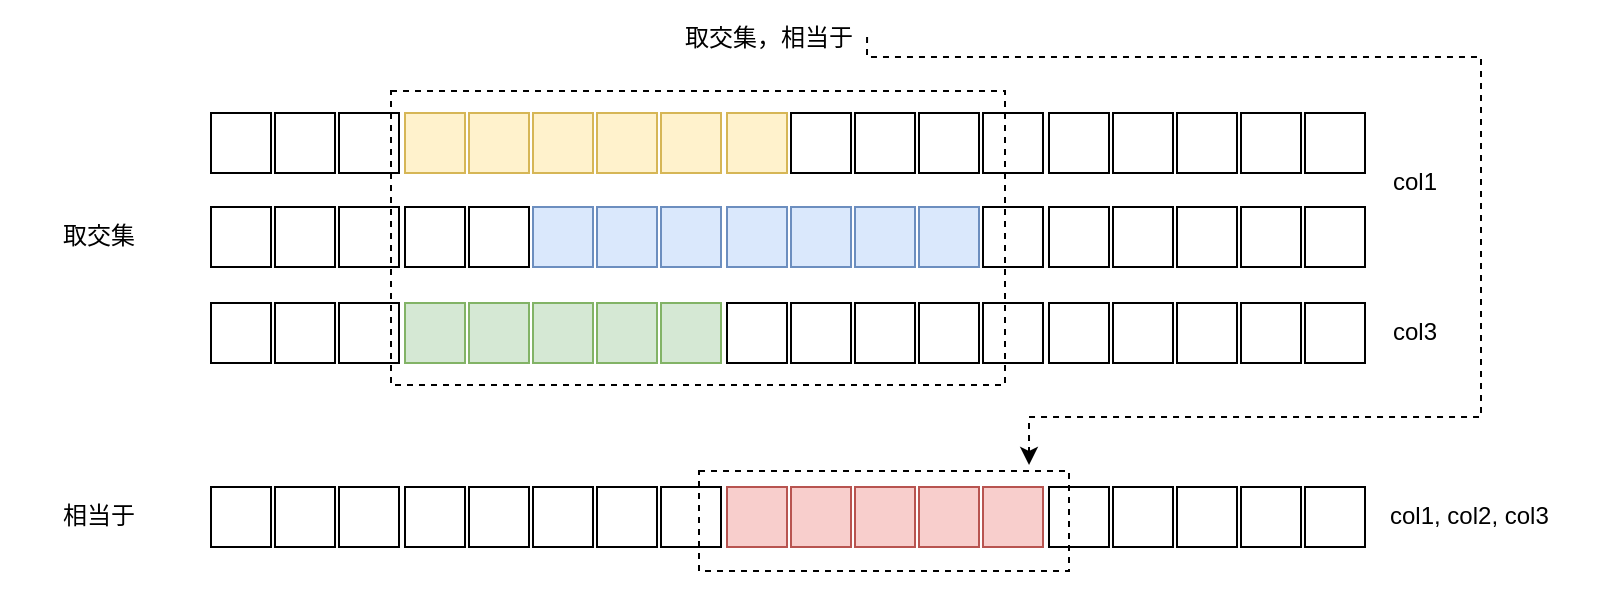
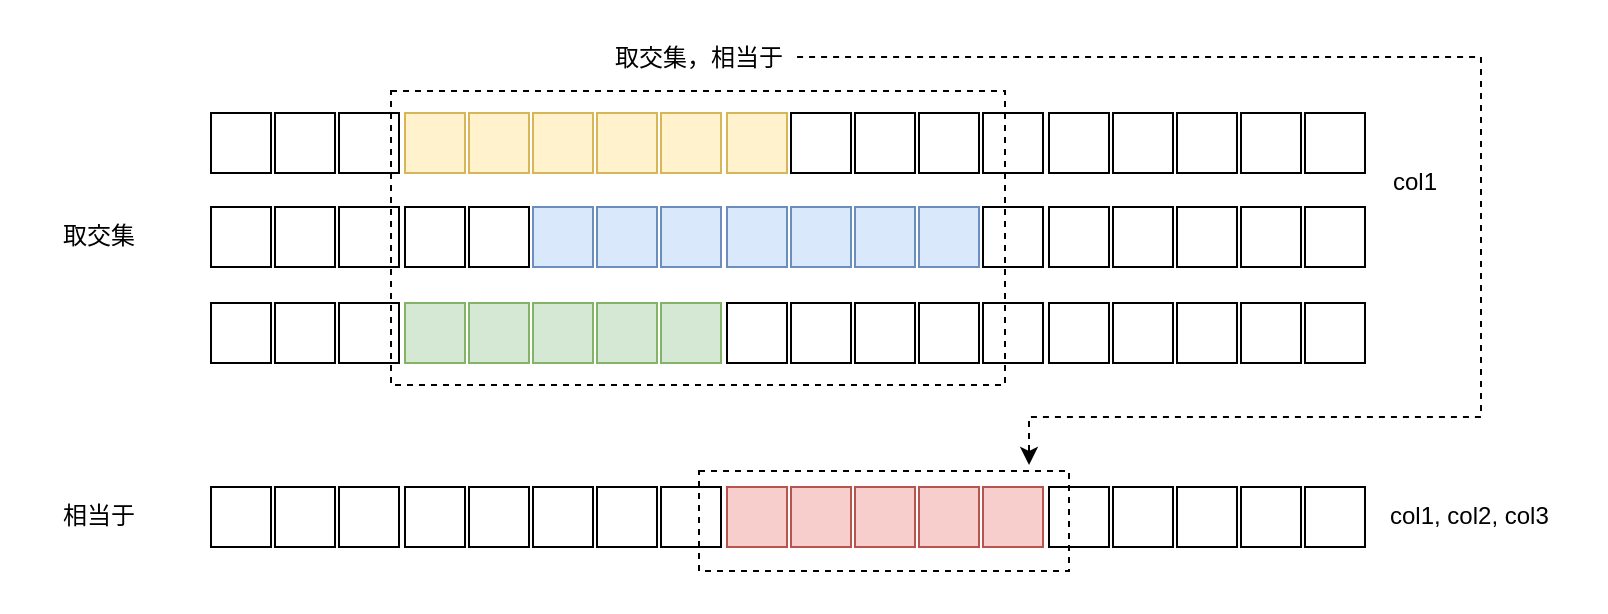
(768, 39) -> (698, 59)
(1415, 333) -> none
